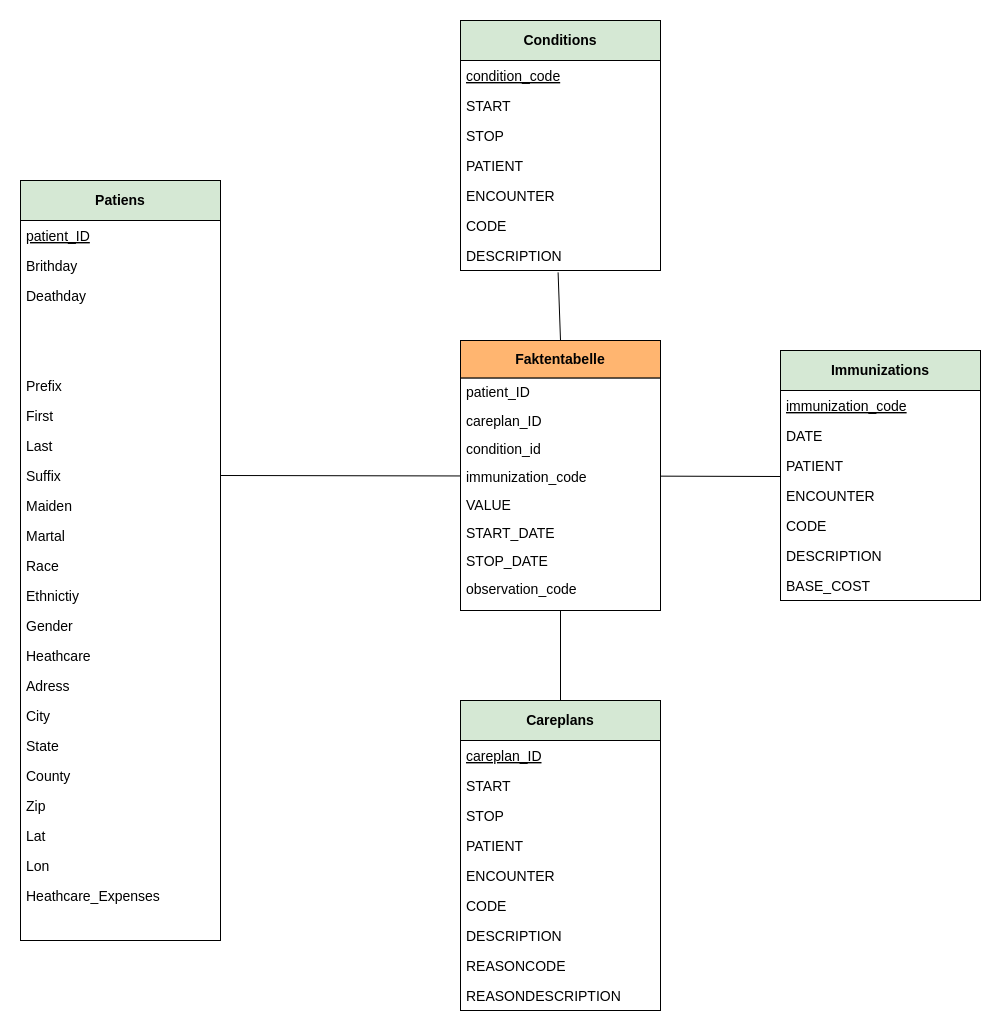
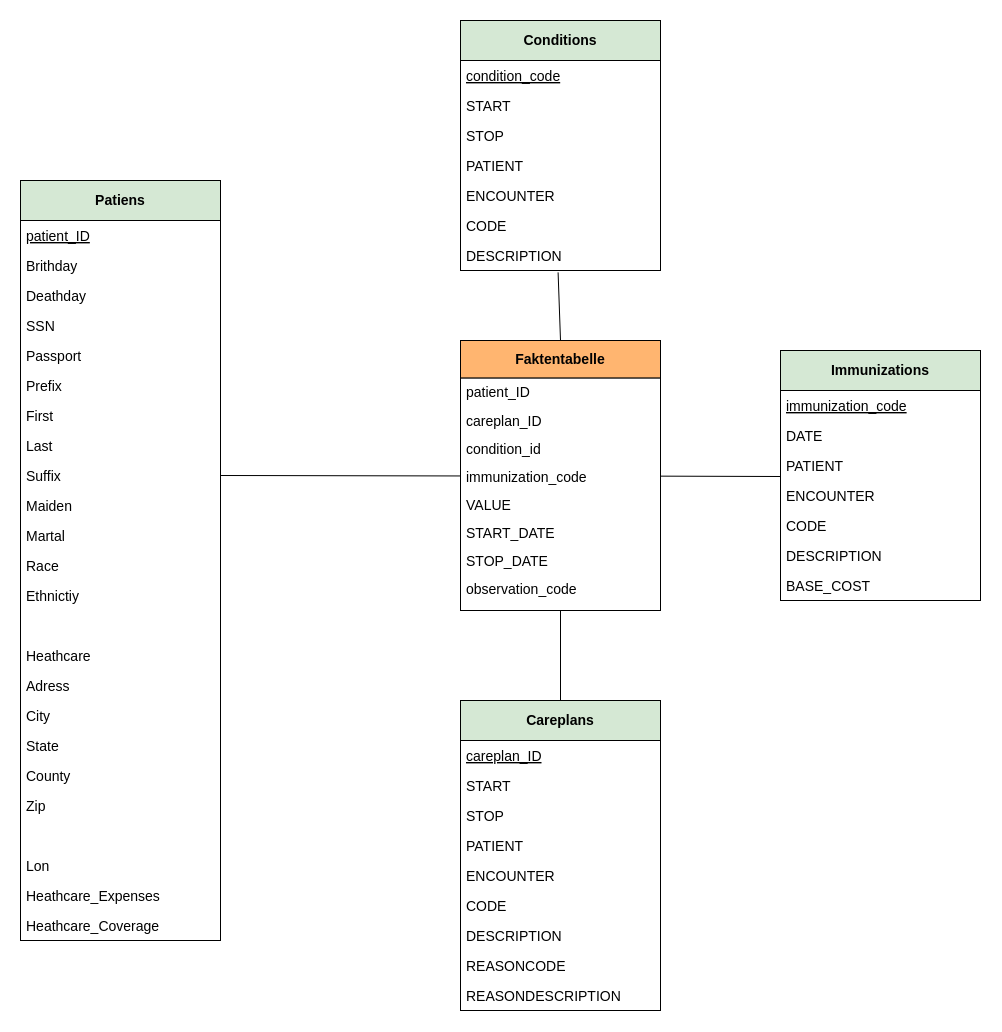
none -> (121, 326)
none -> (121, 356)
(121, 626) -> none
(121, 836) -> none
none -> (121, 926)
